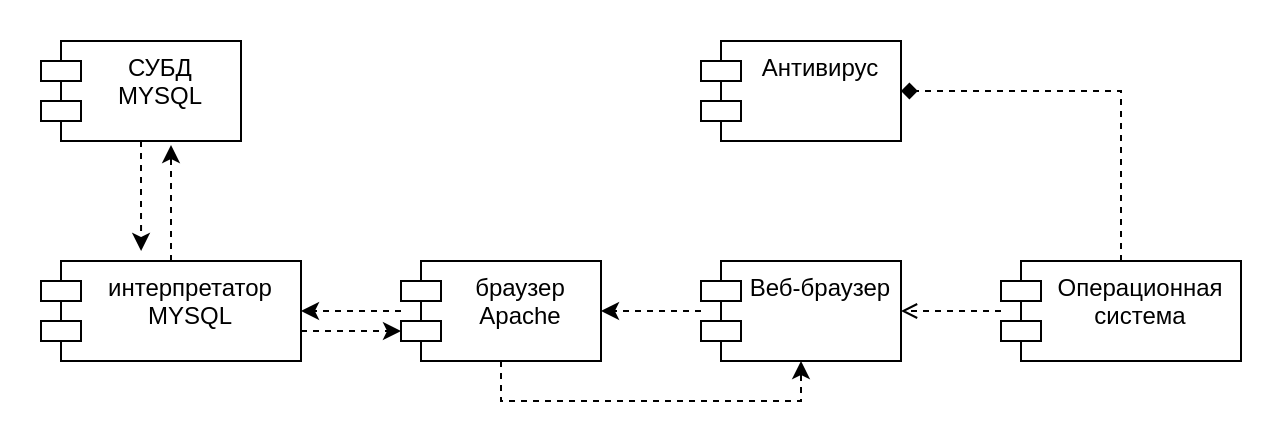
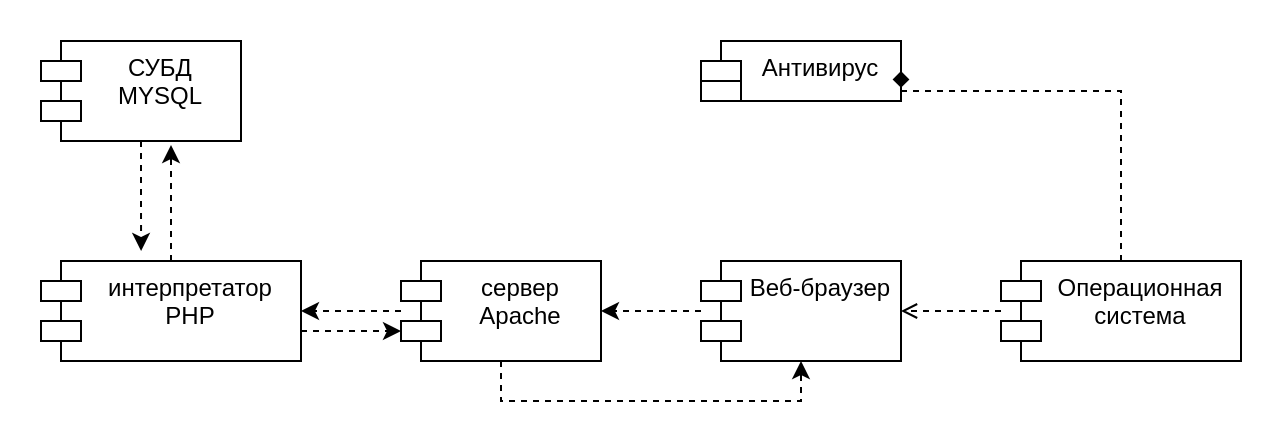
(801, 91) -> (801, 71)
(191, 304) -> (191, 304)
(521, 304) -> (521, 304)
